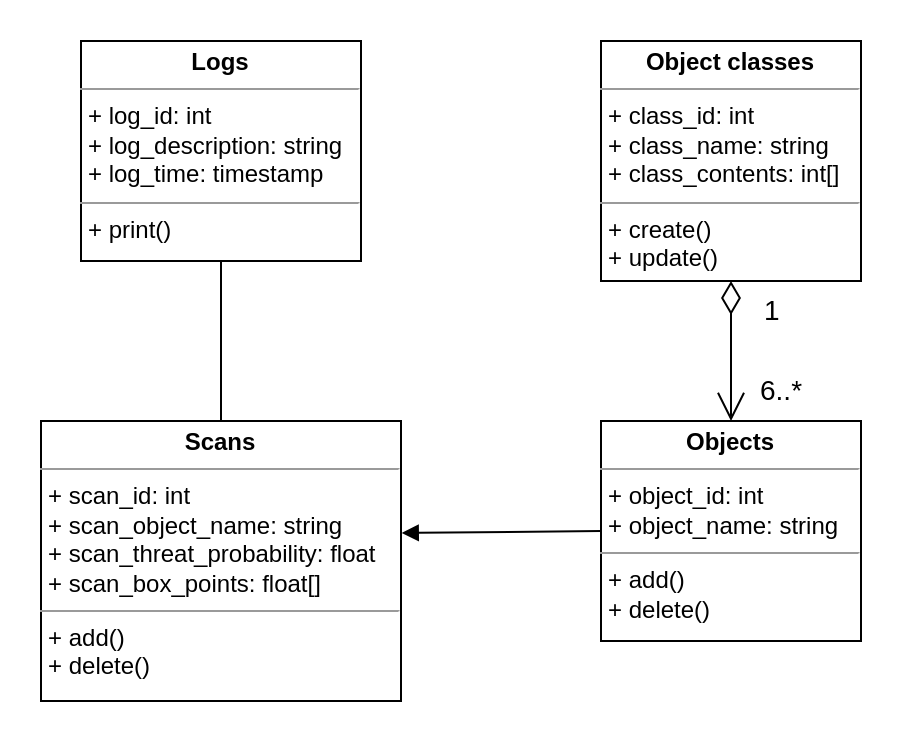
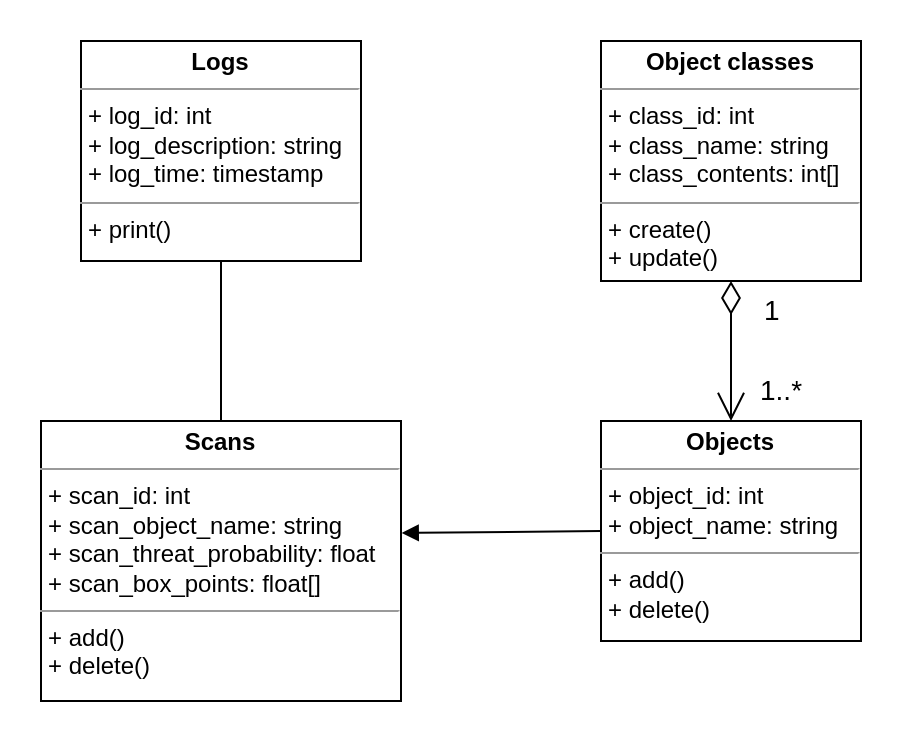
(782, 391) -> (782, 391)
